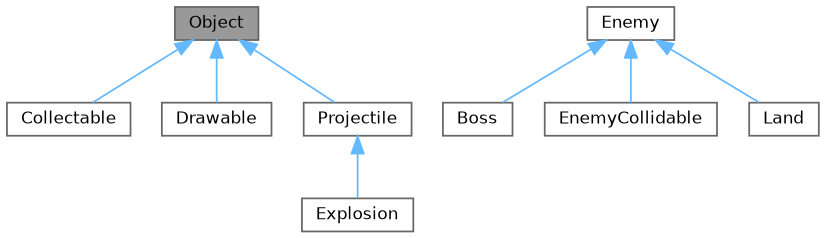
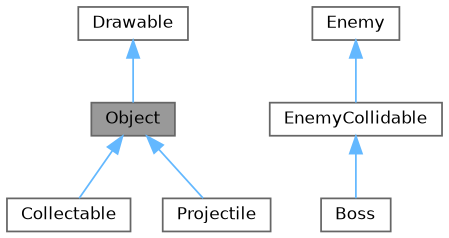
(547, 76) -> (356, 176)
(217, 80) -> (133, 80)
(784, 119) -> none
(358, 215) -> none
